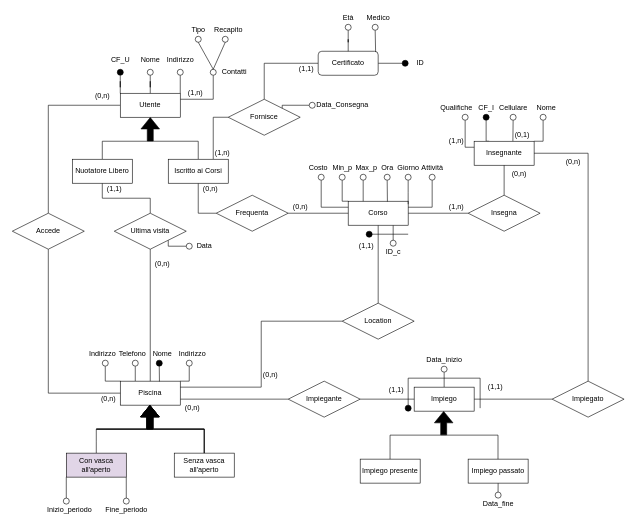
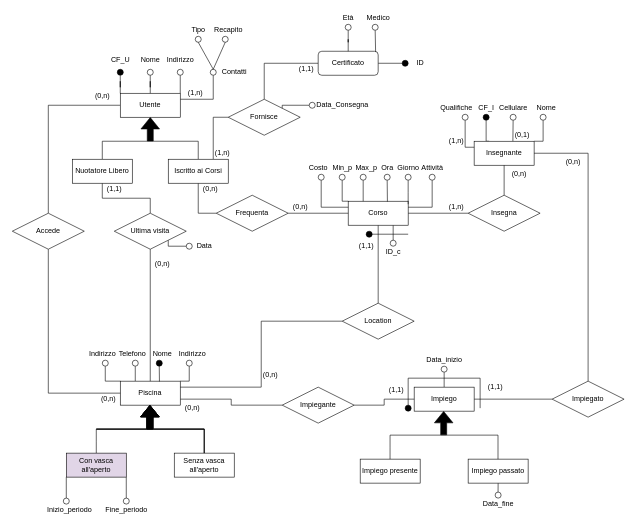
(324, 399) -> (318, 405)
